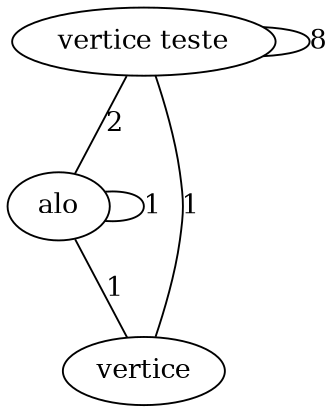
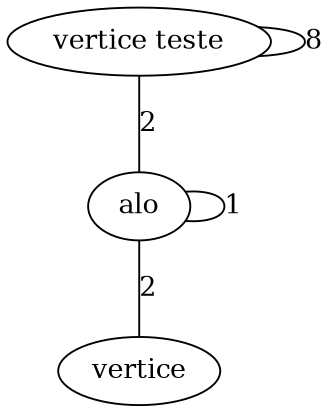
(183, 206) -> none
(115, 289) -> (149, 289)
